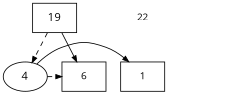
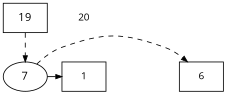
(143, 18) -> (84, 18)
(66, 40) -> none
(25, 77) -> (25, 77)
